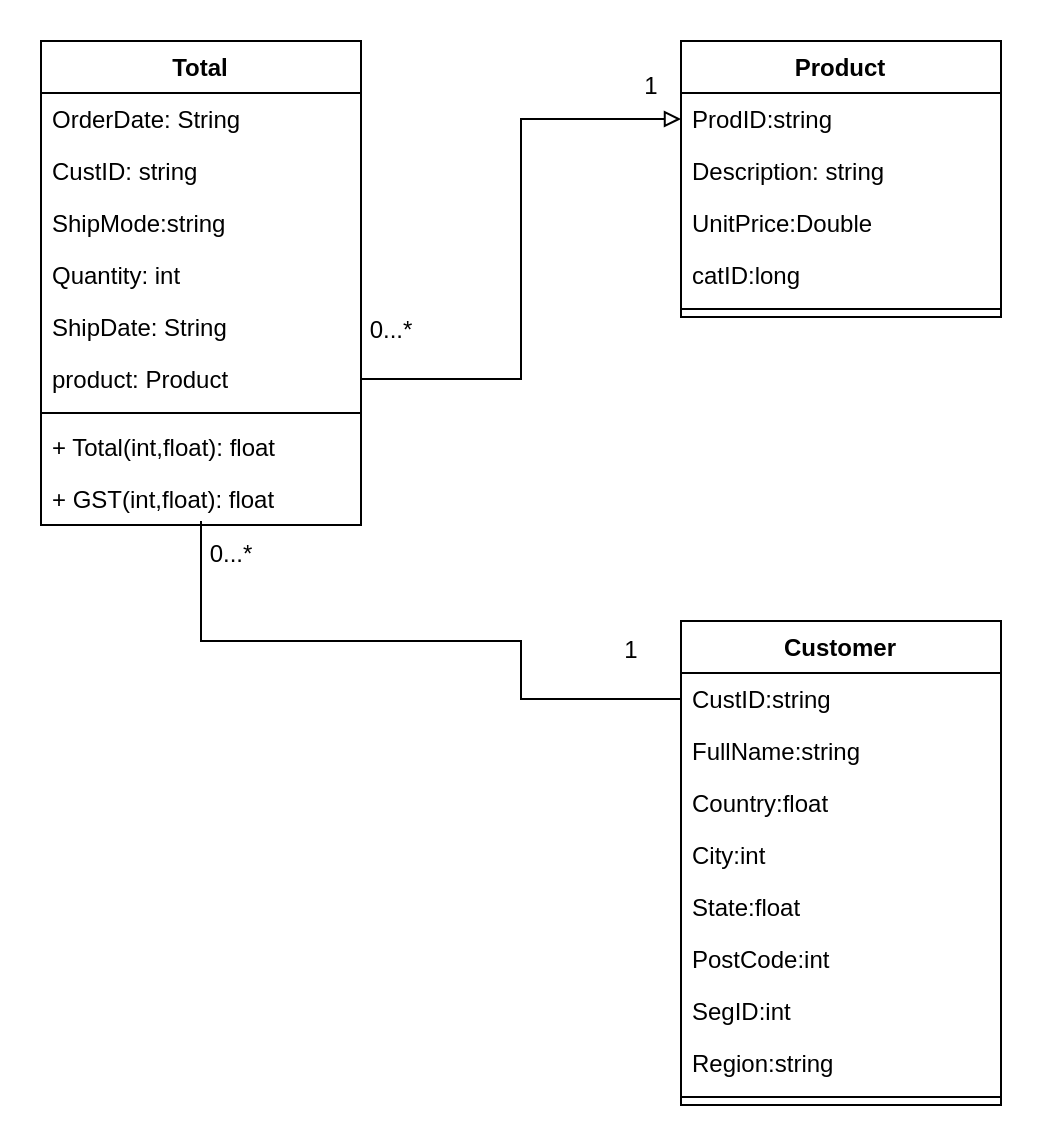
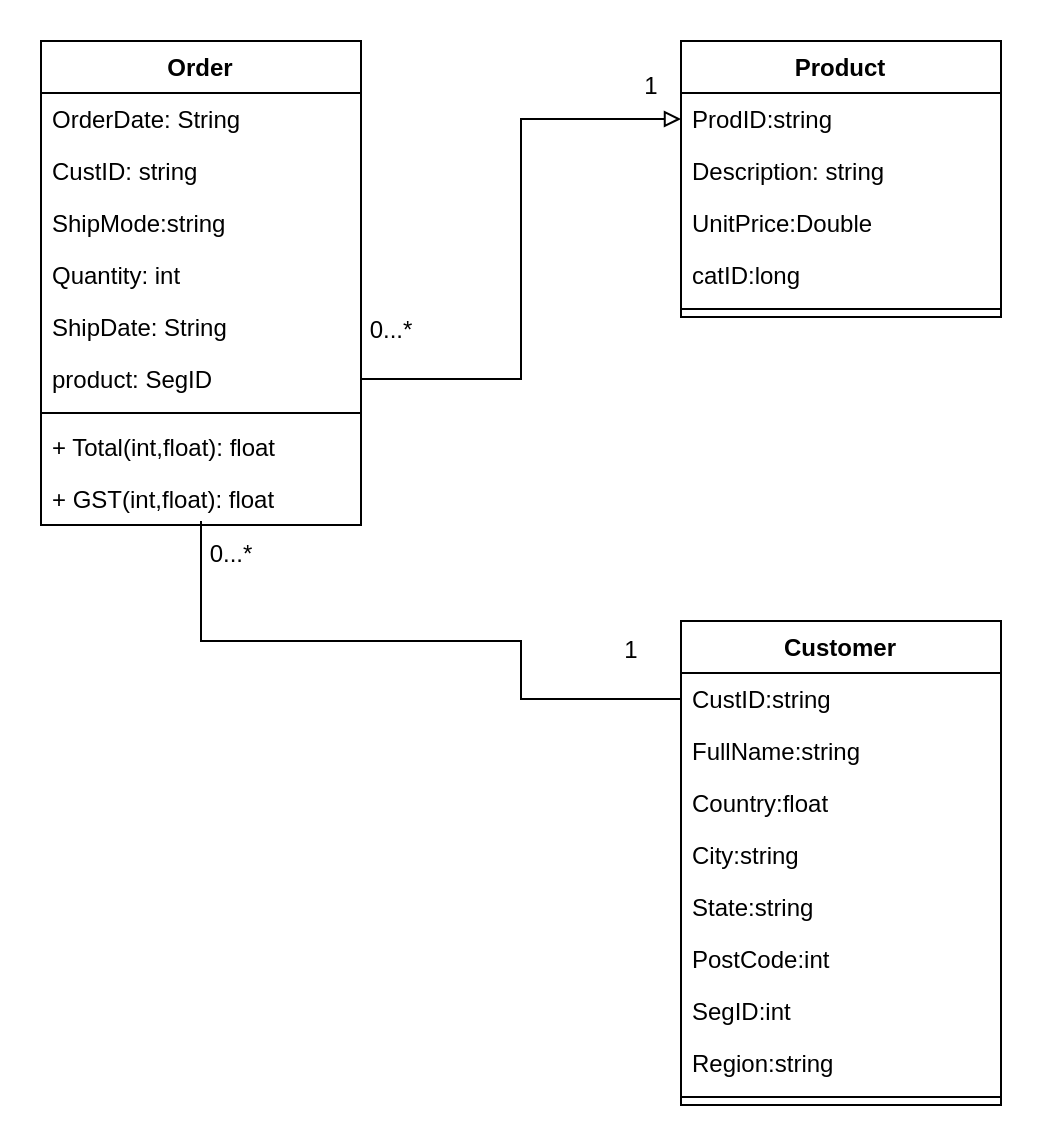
(200, 68) -> (200, 68)
(153, 380) -> (140, 380)
(736, 856) -> (757, 856)
(760, 908) -> (766, 908)
